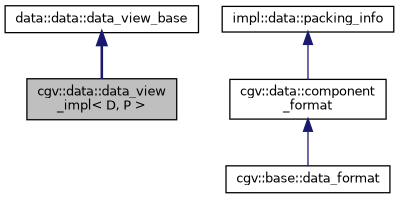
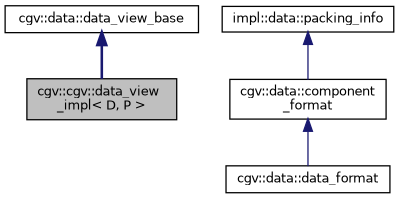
(102, 19) -> (102, 19)
(102, 99) -> (102, 99)
(308, 179) -> (308, 179)
